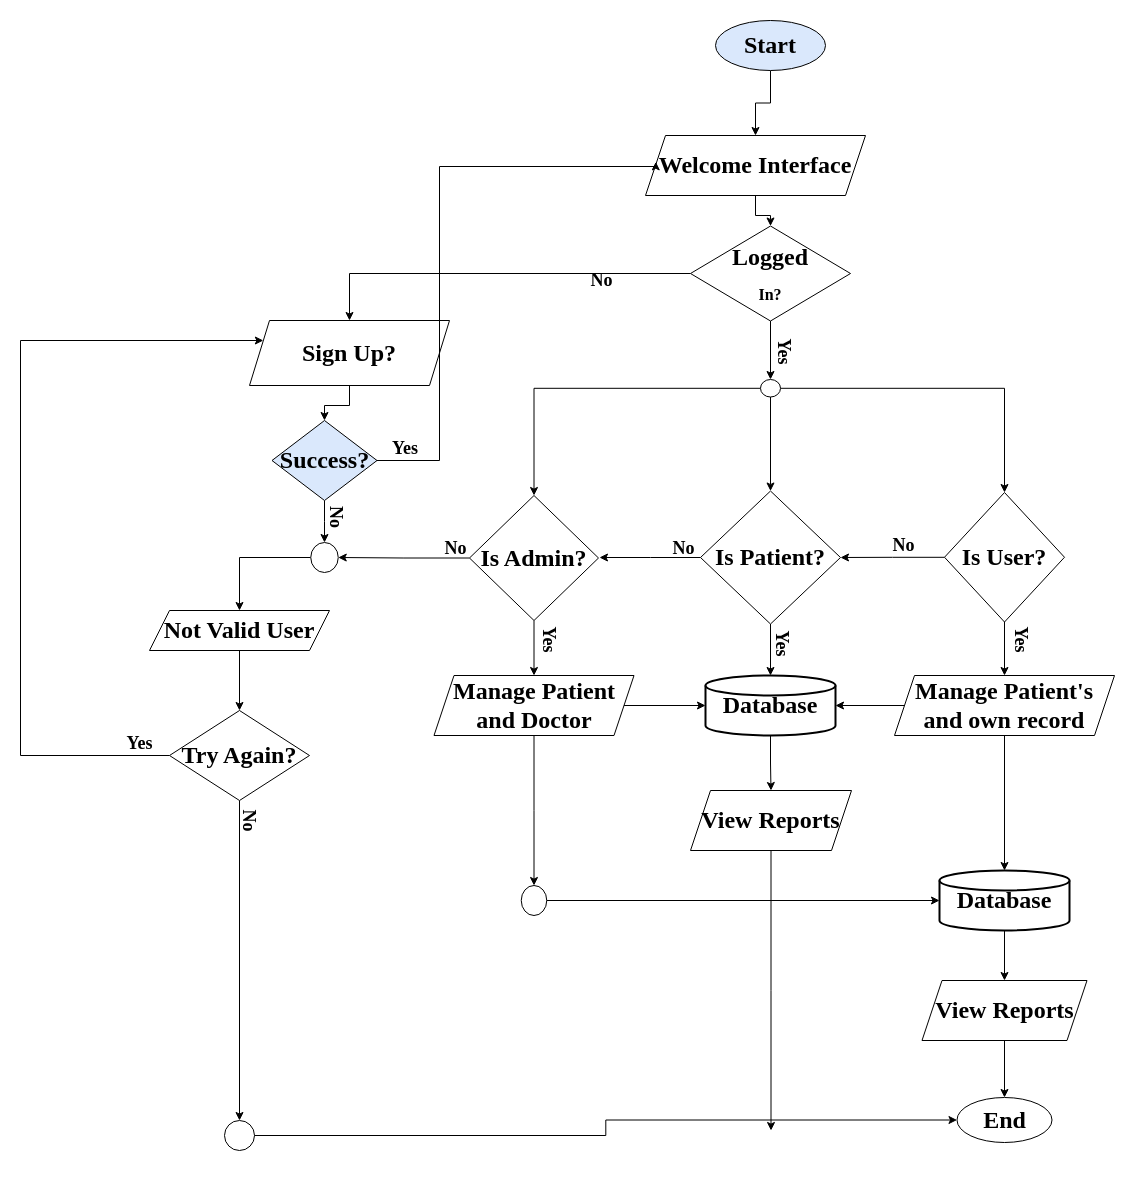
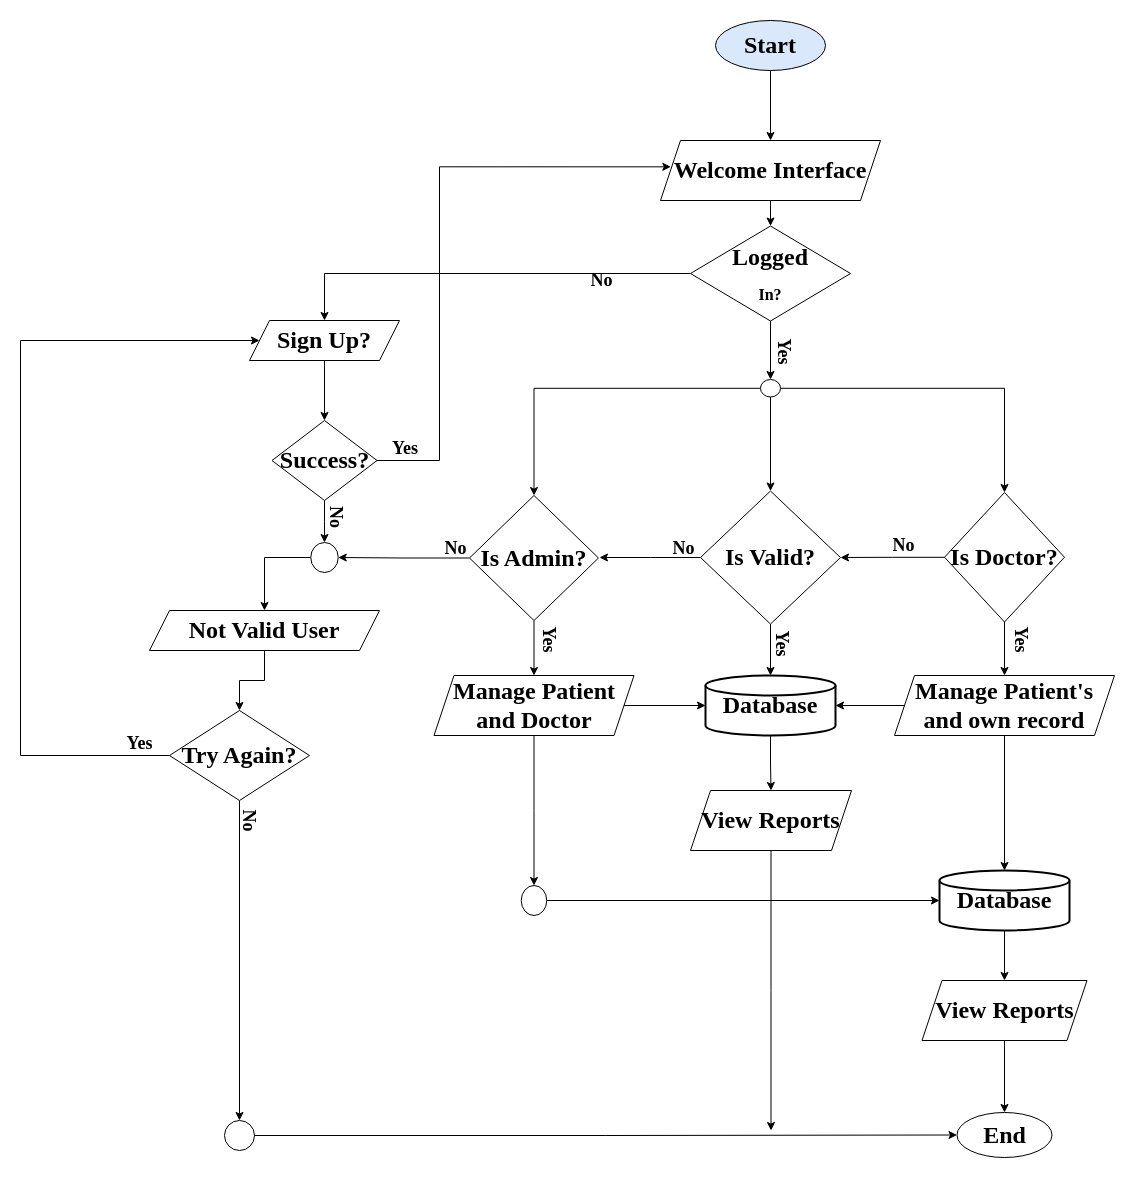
(756, 166) -> (771, 171)
(350, 353) -> (325, 341)
(325, 461) -> (325, 461)
(771, 558) -> (771, 558)
(1005, 558) -> (1005, 558)
(240, 631) -> (265, 631)
(1005, 1120) -> (1005, 1135)
